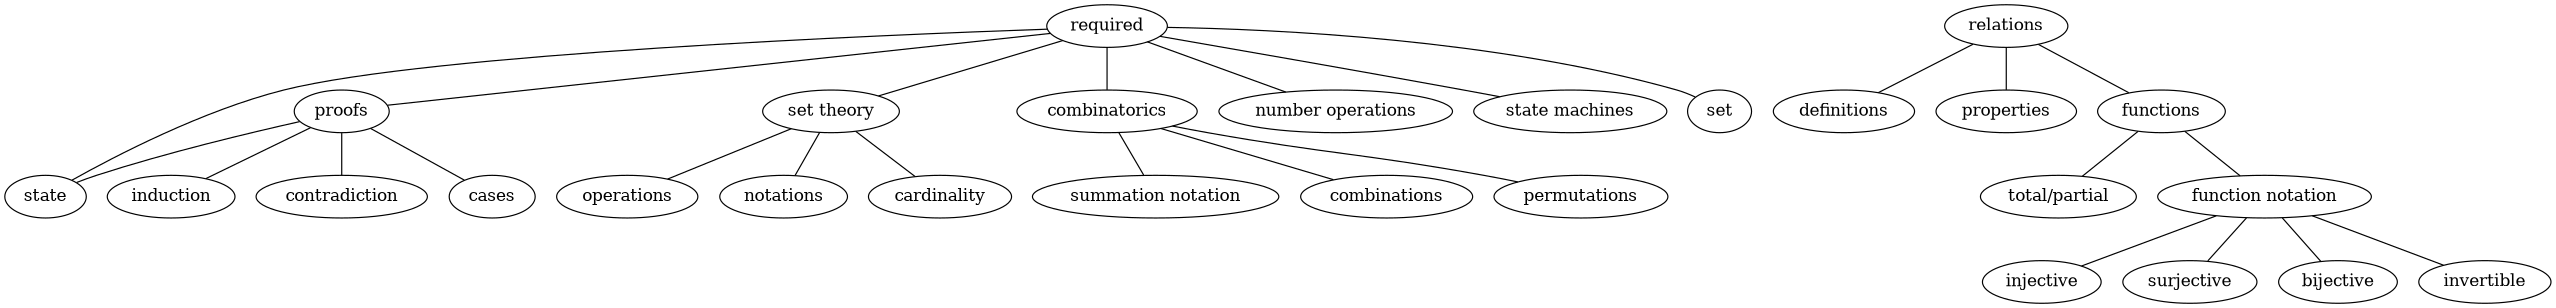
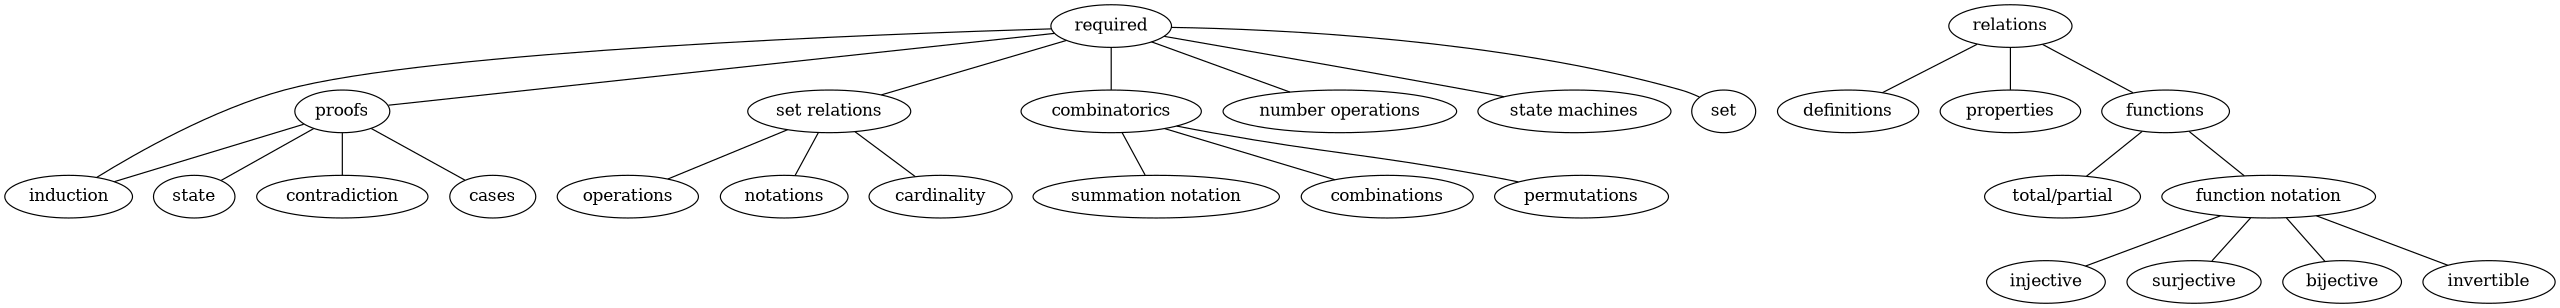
(549, 56) -> (563, 54)
(831, 111) -> (829, 111)
